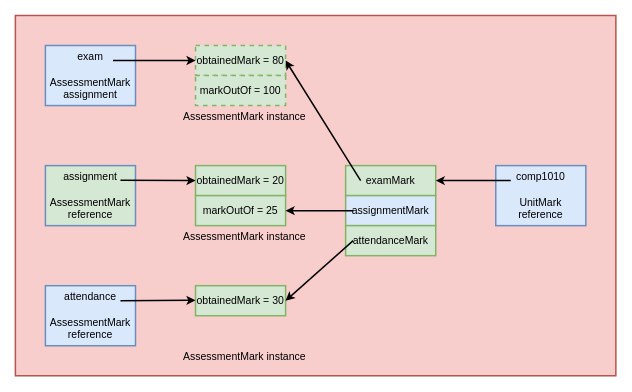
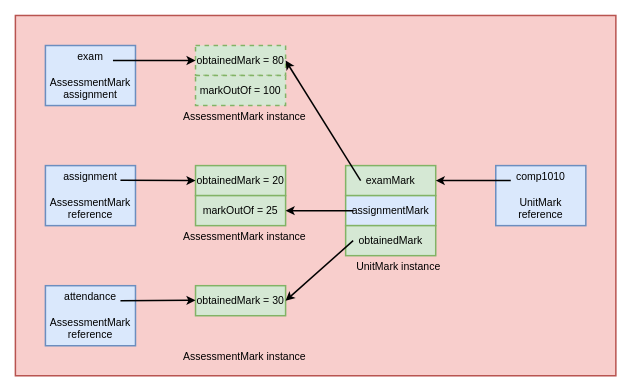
(90, 195) -> (90, 195)
(390, 240) -> (390, 240)
none -> (398, 267)
